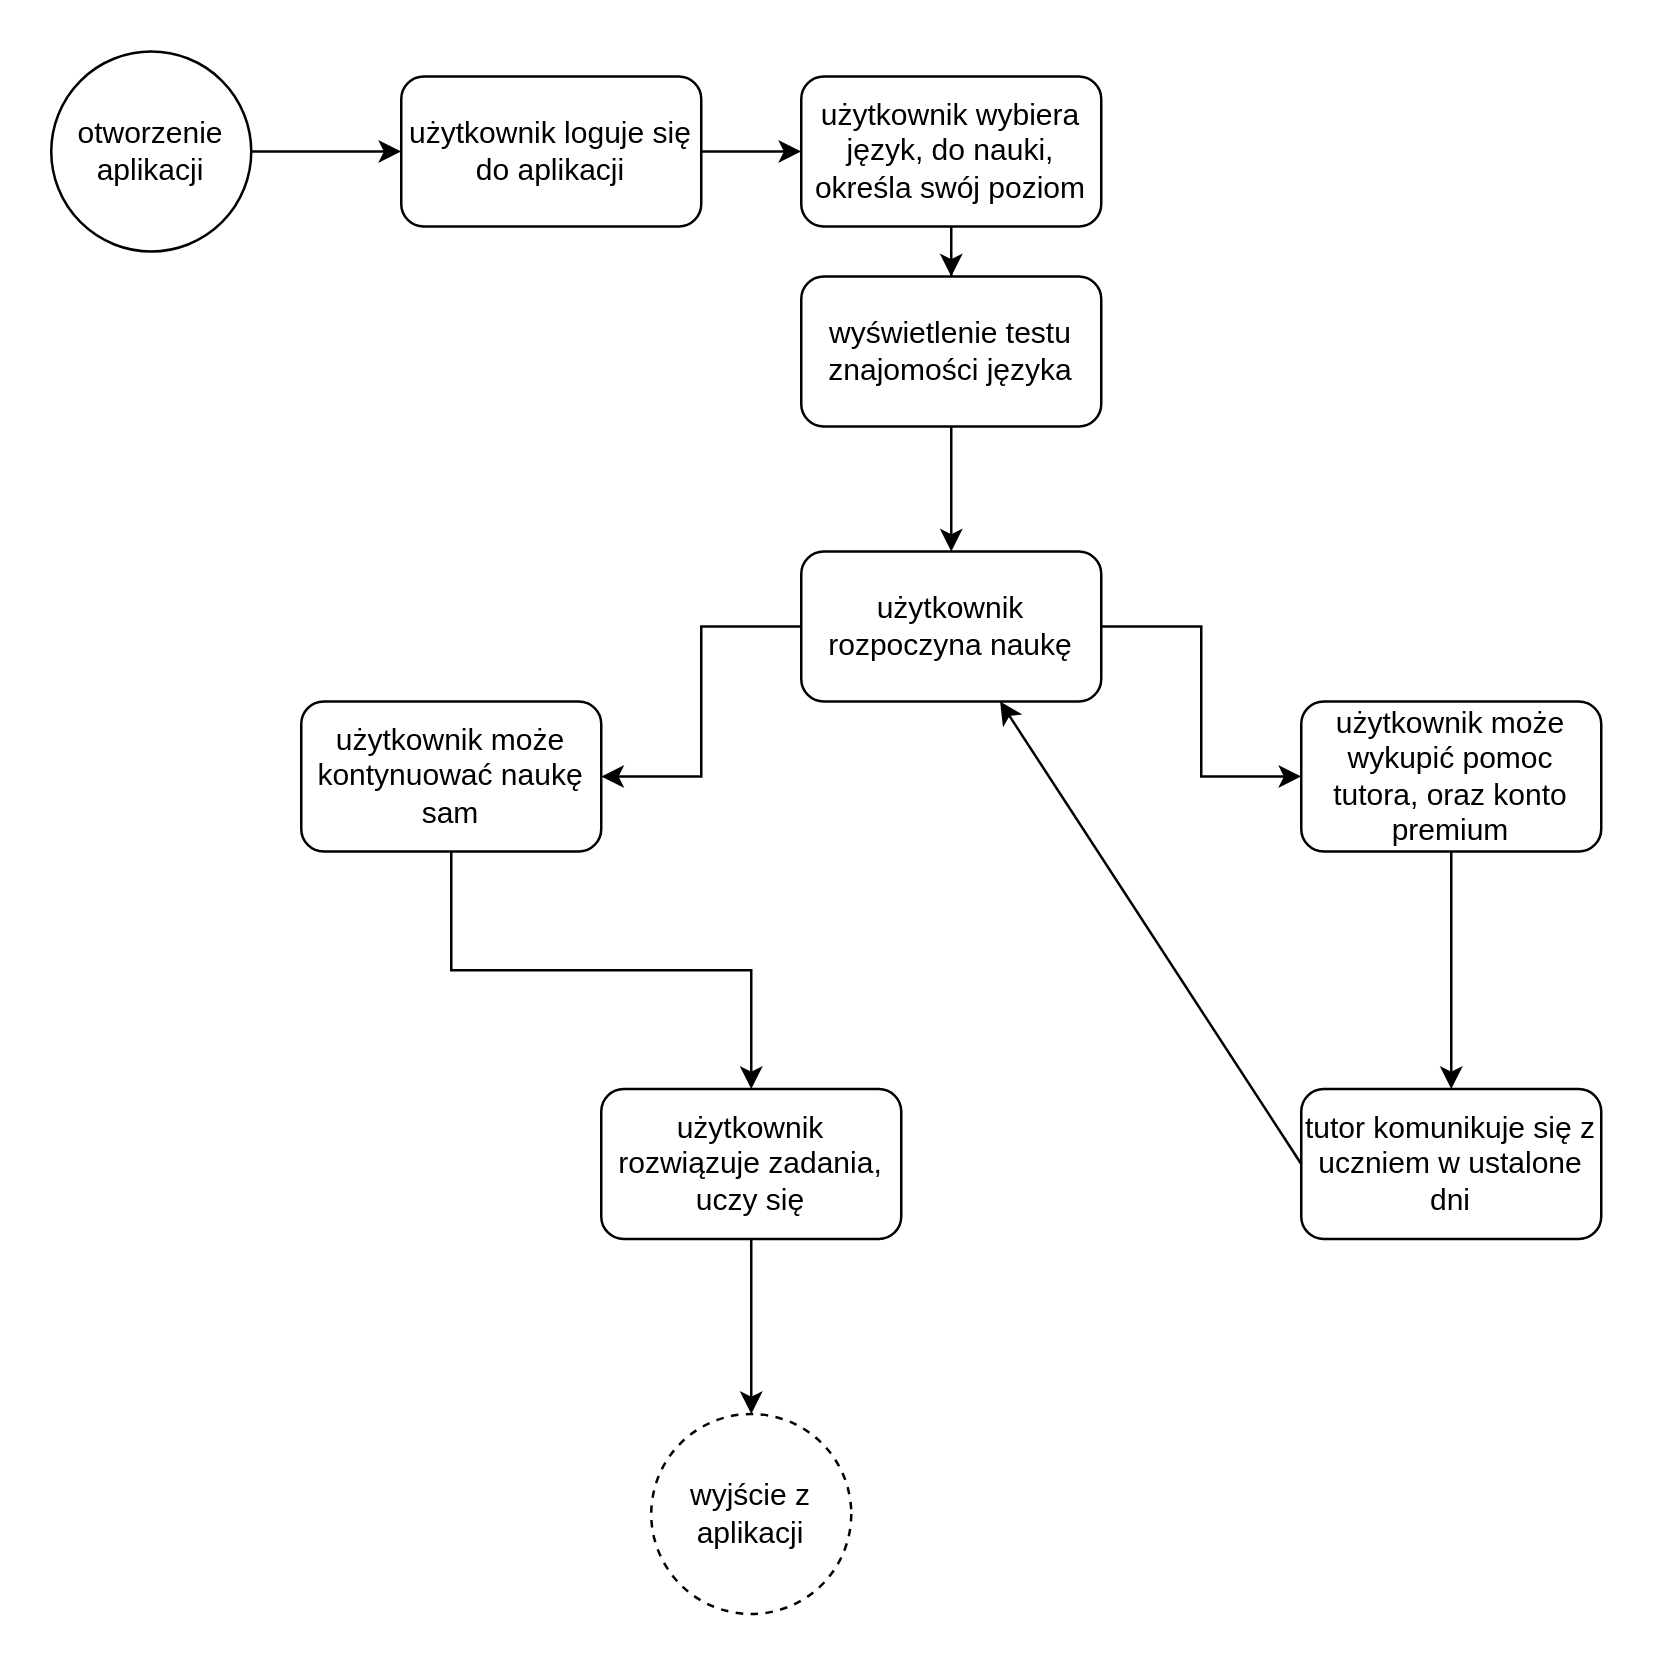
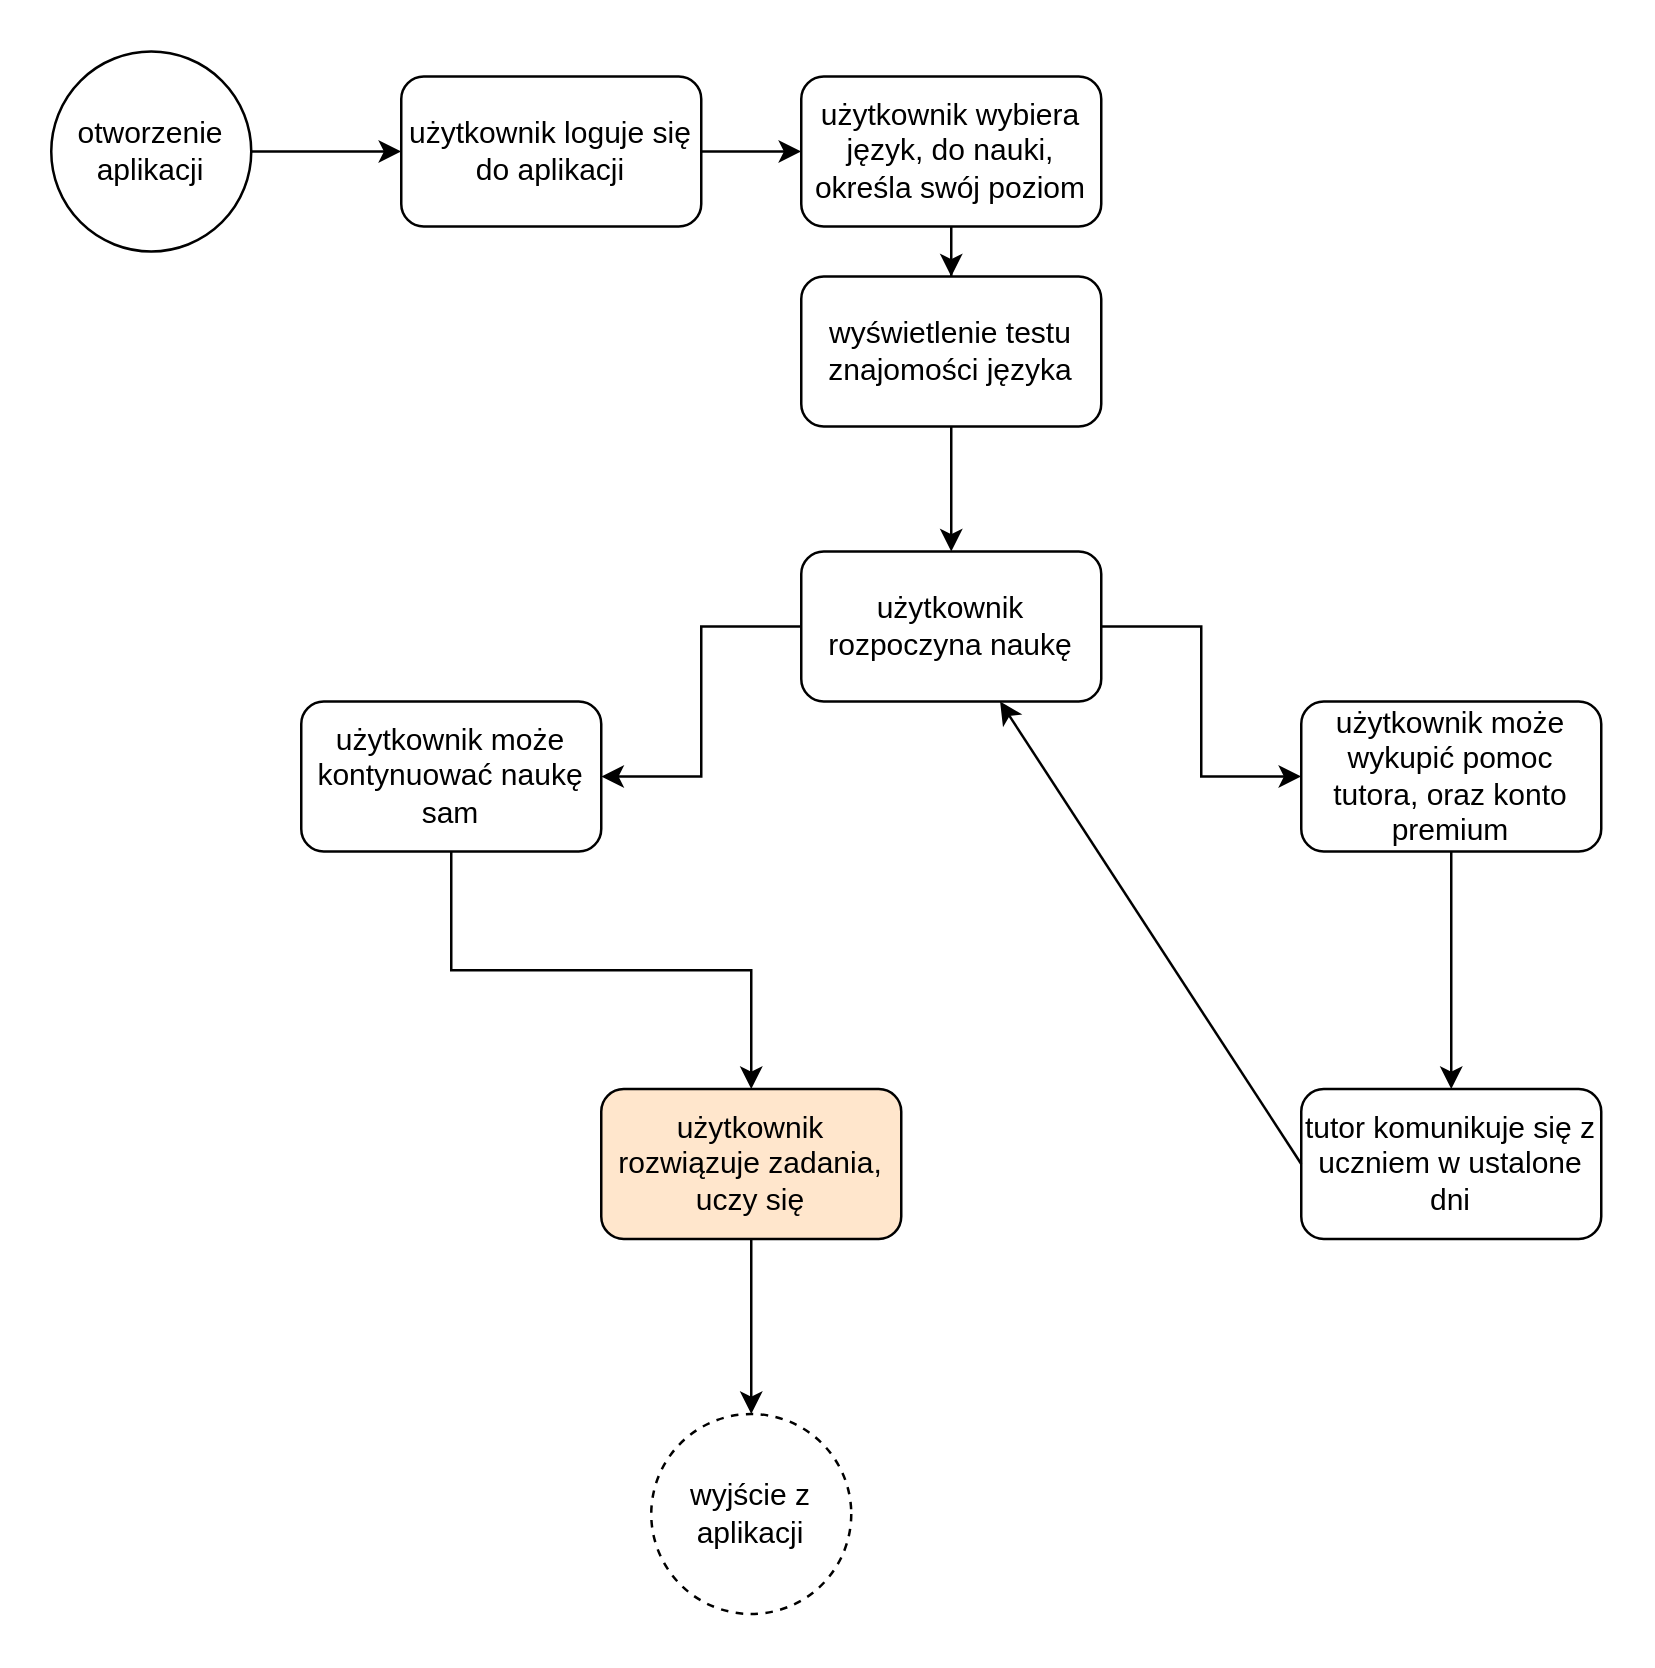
(751, 1164) -> (751, 1164)
